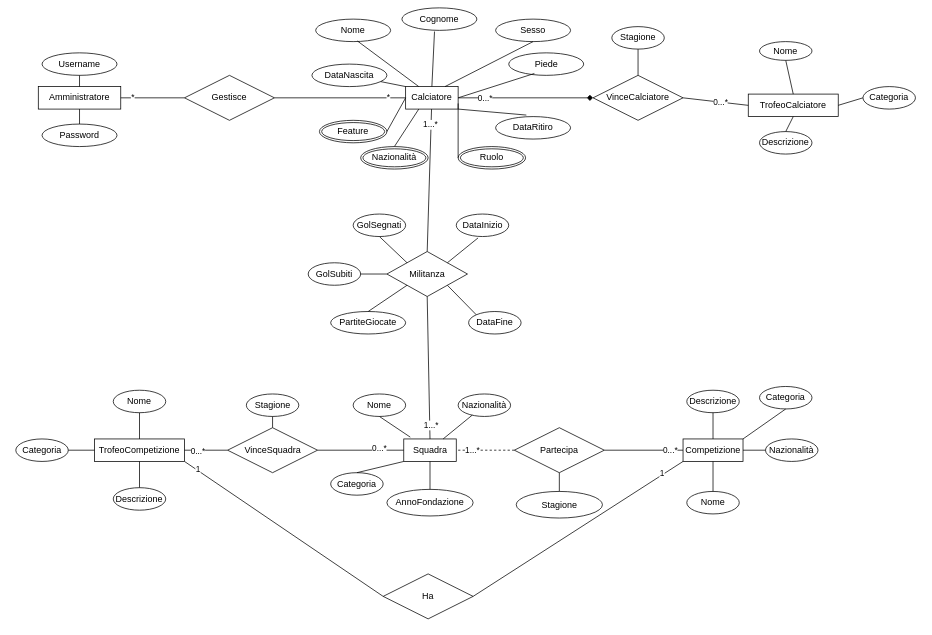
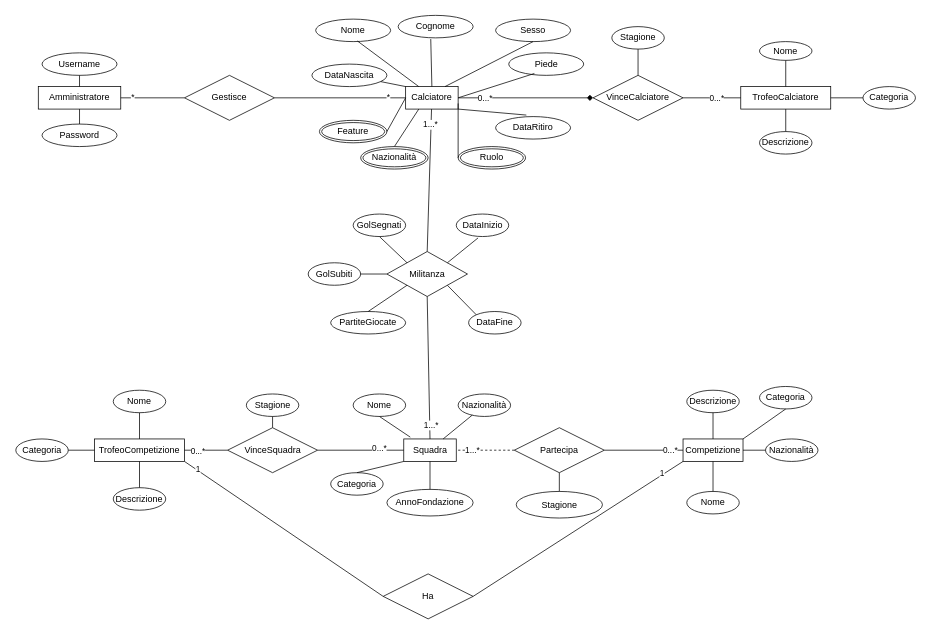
(439, 19) -> (435, 27)
(793, 105) -> (786, 98)
